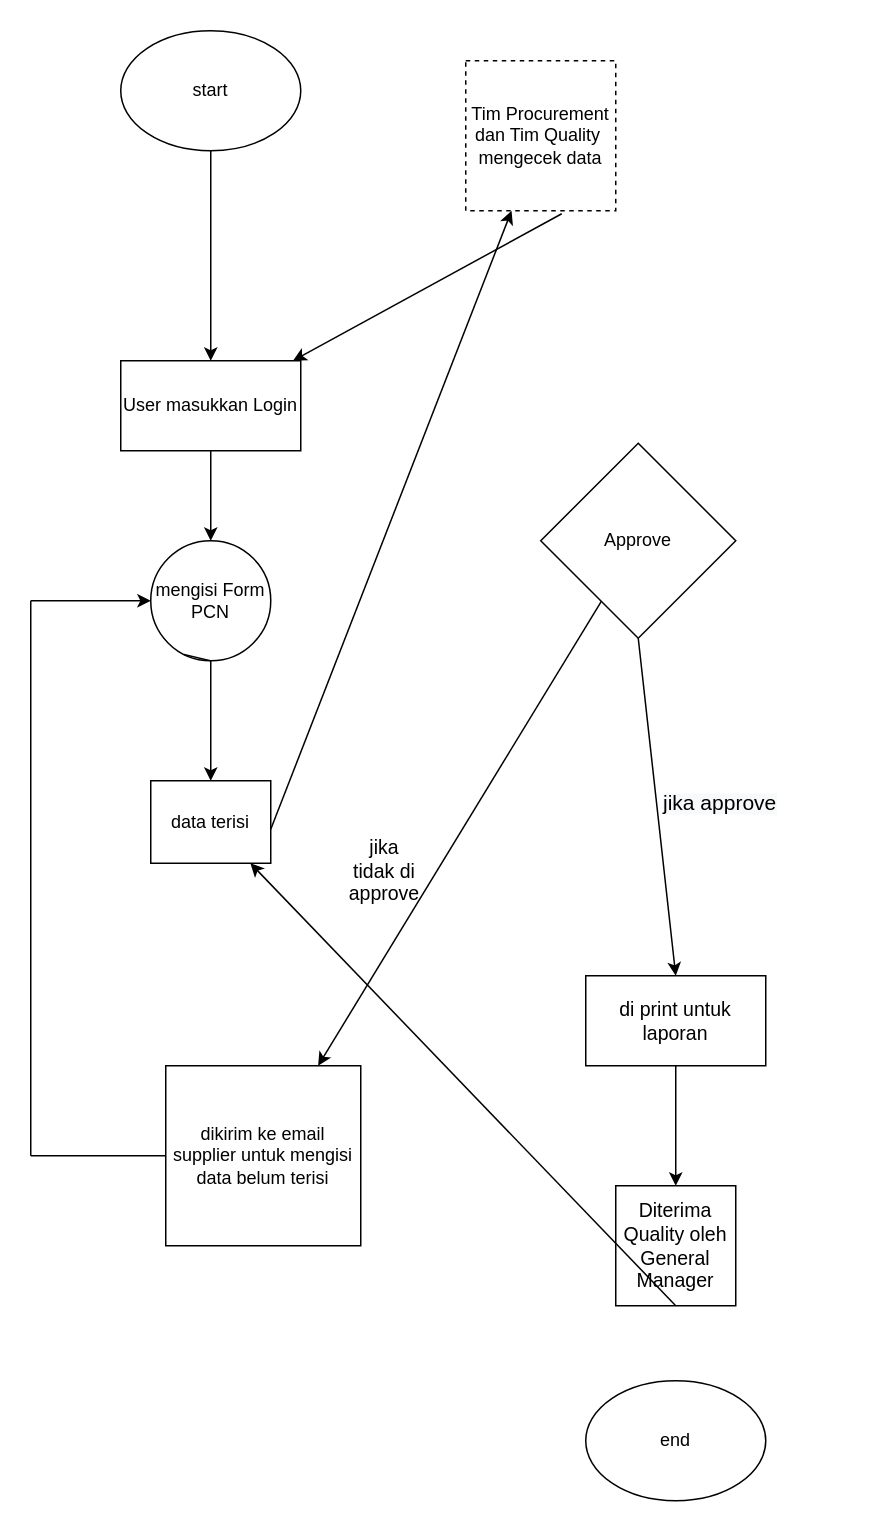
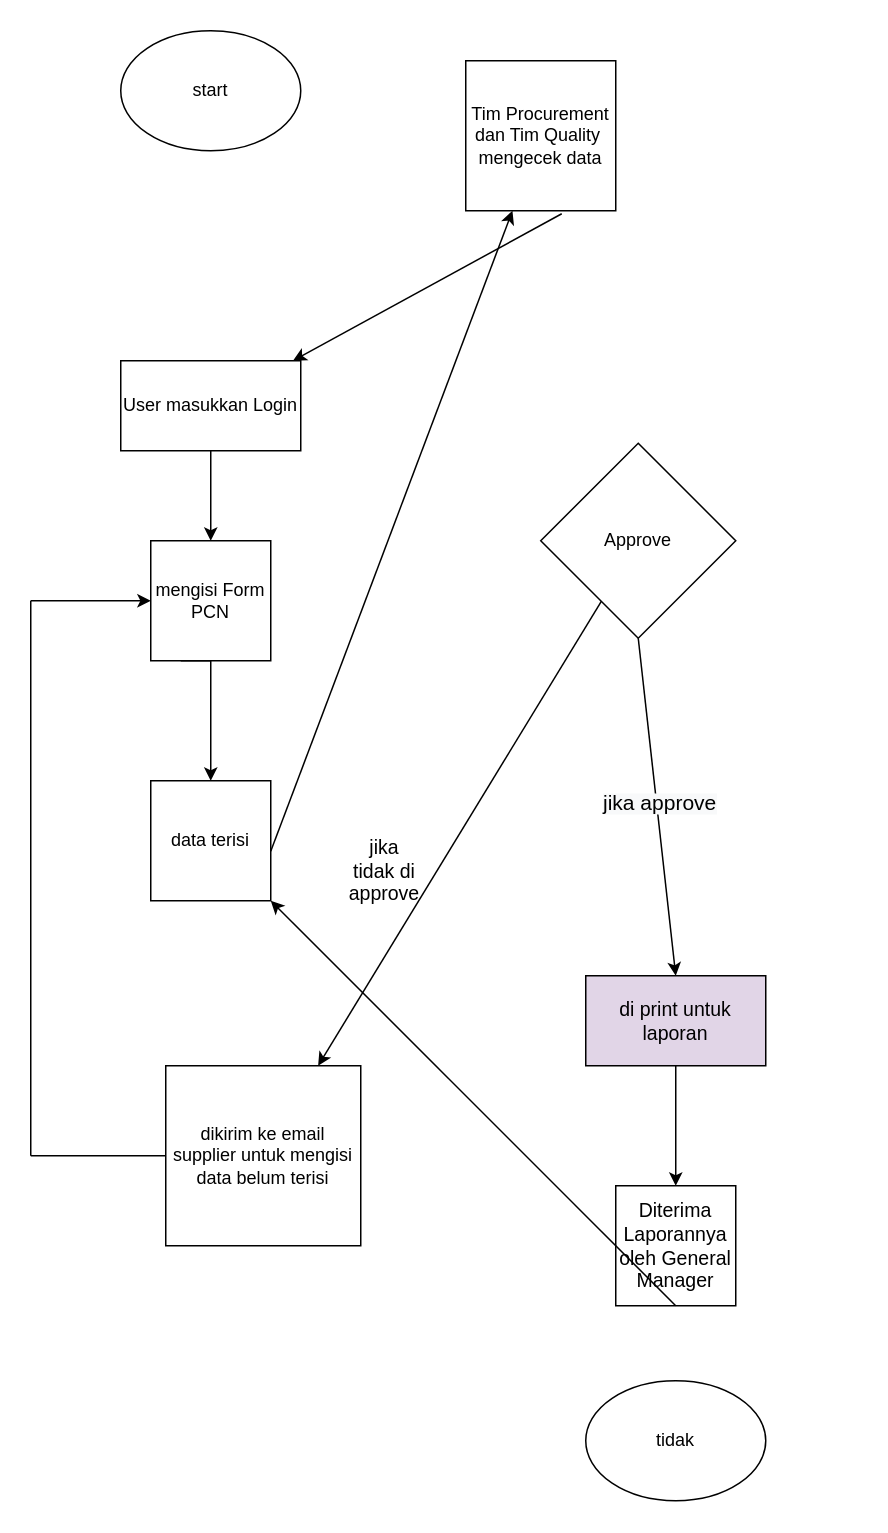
(541, 136) -> (541, 136)
(211, 251) -> none
(211, 601) -> (211, 601)
(758, 811) -> (698, 811)
(211, 822) -> (211, 841)
(676, 1021) -> (676, 1021)
(676, 1246) -> (676, 1246)
(676, 1441) -> (676, 1441)
